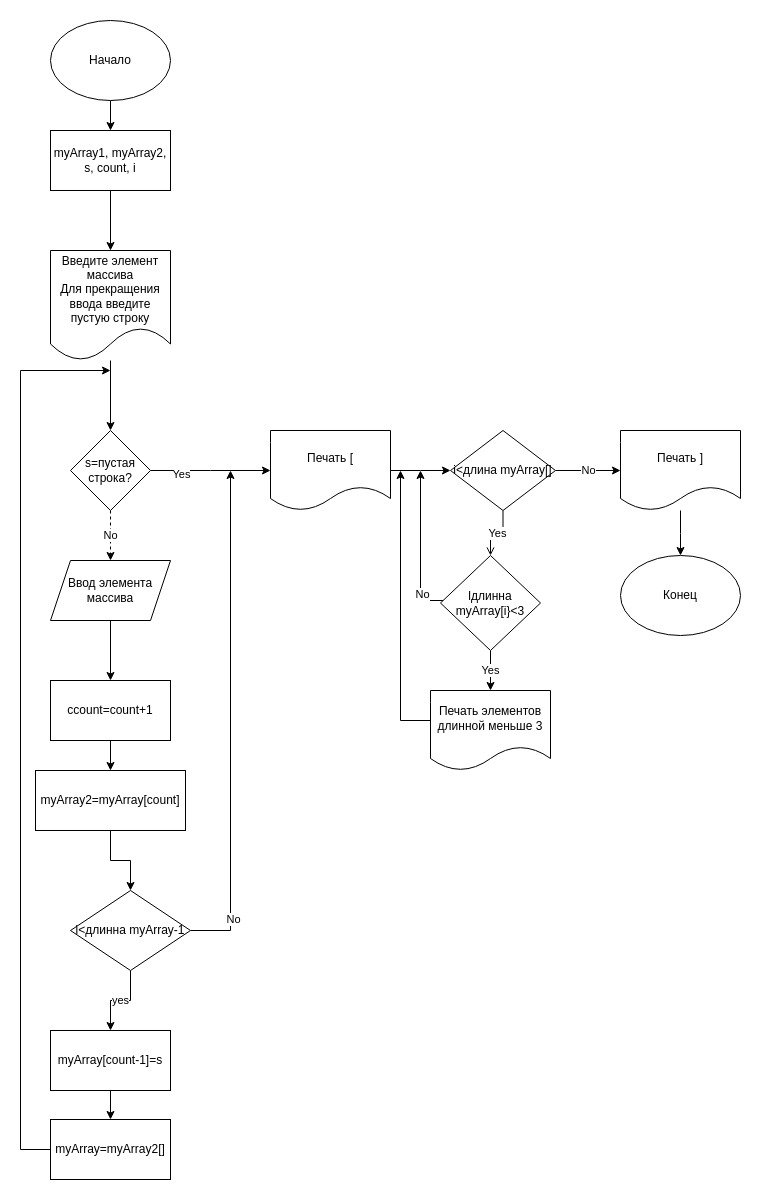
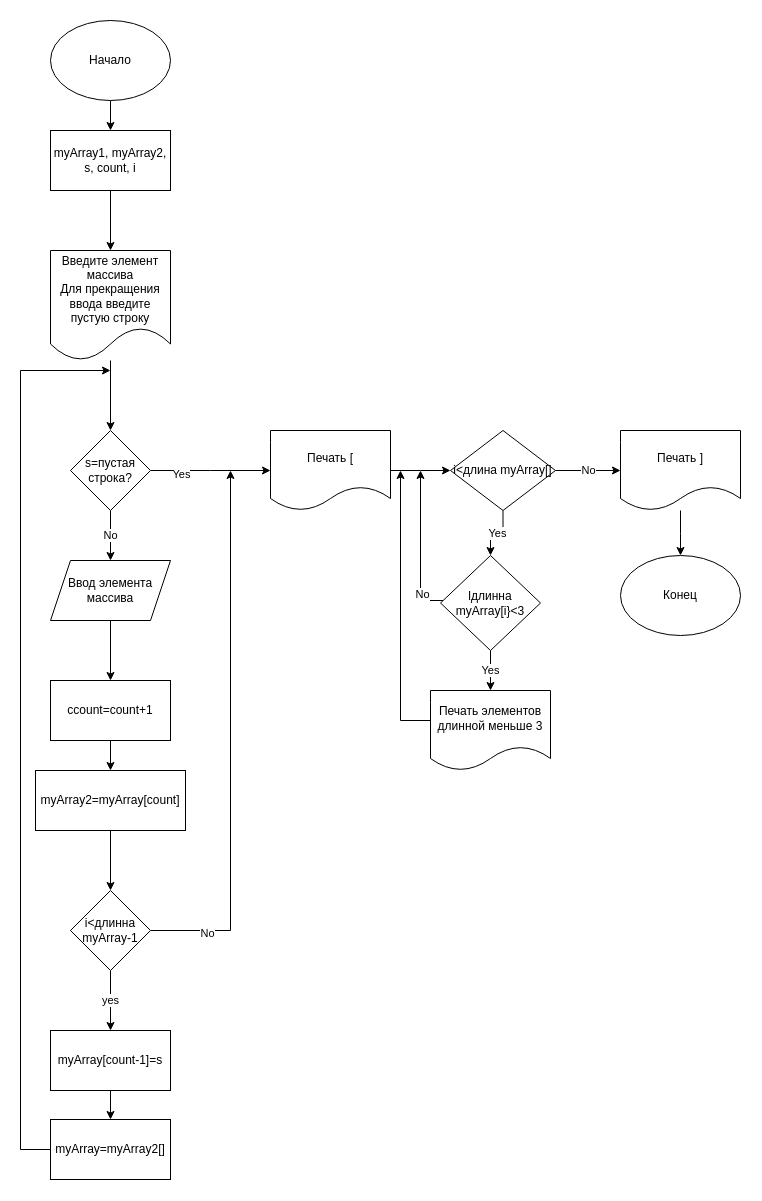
(111, 521) -> (111, 521)
(491, 549) -> (491, 547)
(131, 931) -> (111, 931)
